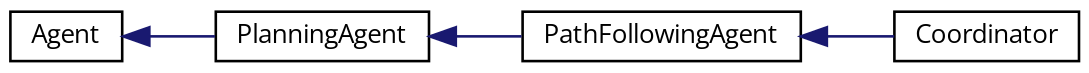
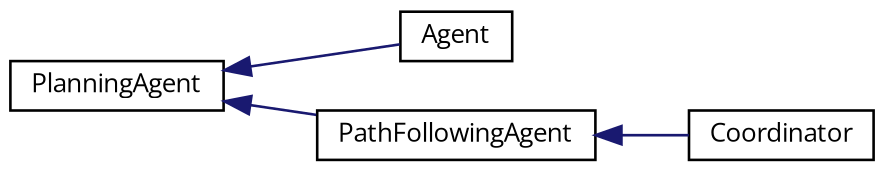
(182, 36) -> (325, 55)
